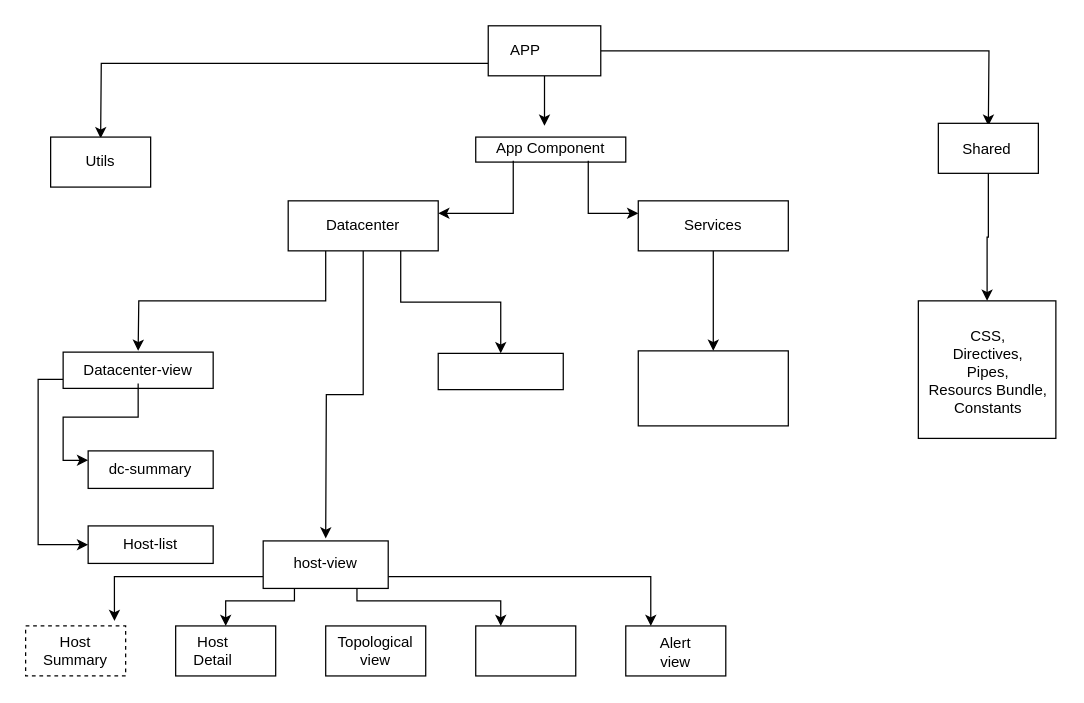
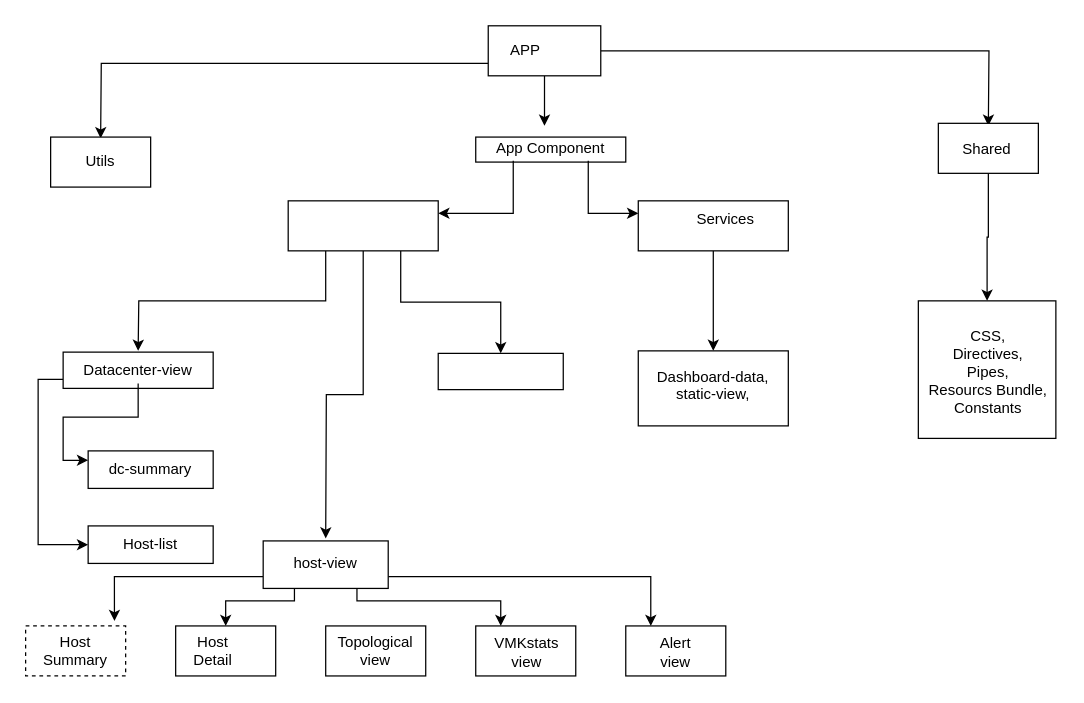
(363, 226) -> none
(713, 226) -> (726, 219)
none -> (713, 394)
none -> (527, 652)
